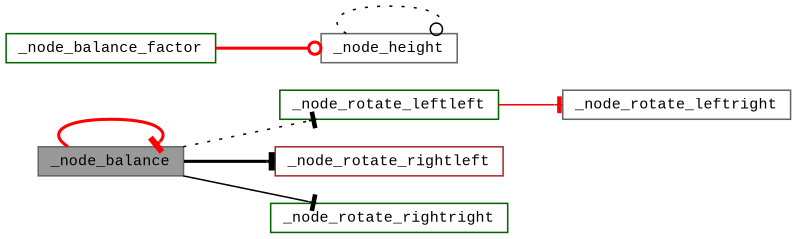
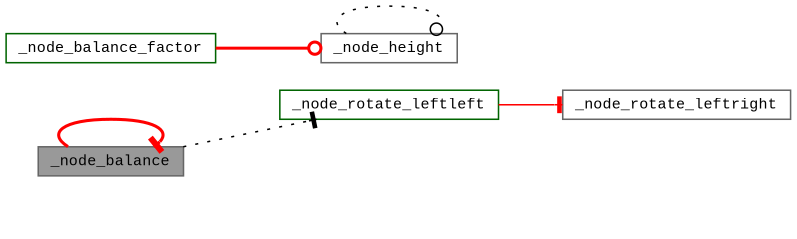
(389, 161) -> none
(389, 218) -> none
